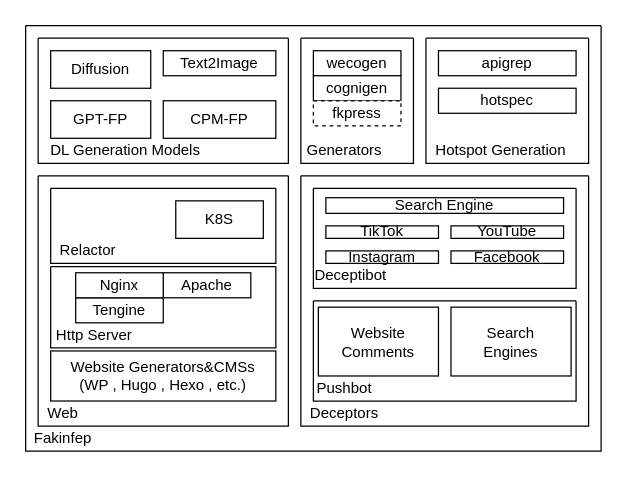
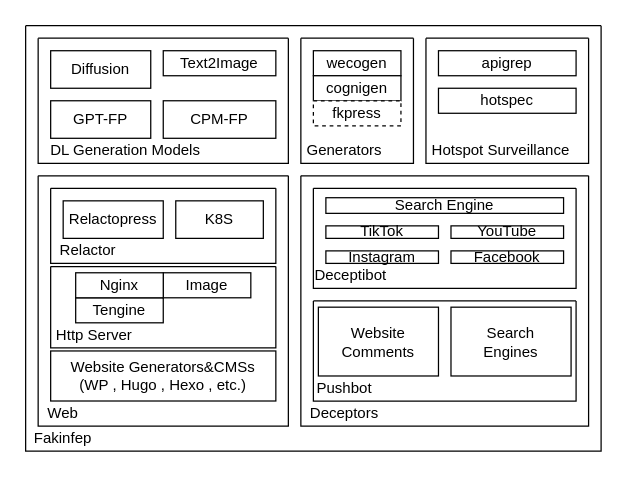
(501, 151) -> (501, 151)
none -> (113, 219)
(207, 286) -> (207, 286)
